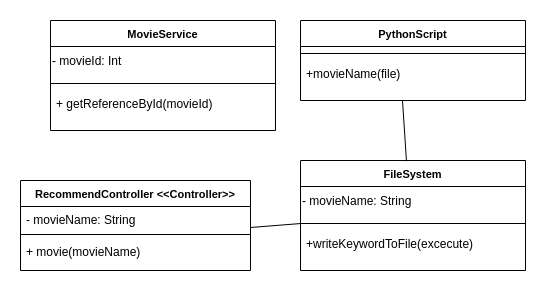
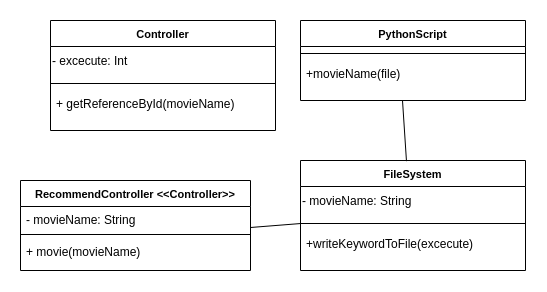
(163, 35) -> (163, 35)
(93, 62) -> (98, 62)
(144, 105) -> (151, 105)
